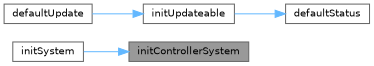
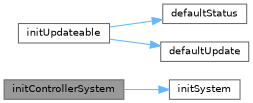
(112, 14) -> (130, 42)
(101, 52) -> (142, 90)
